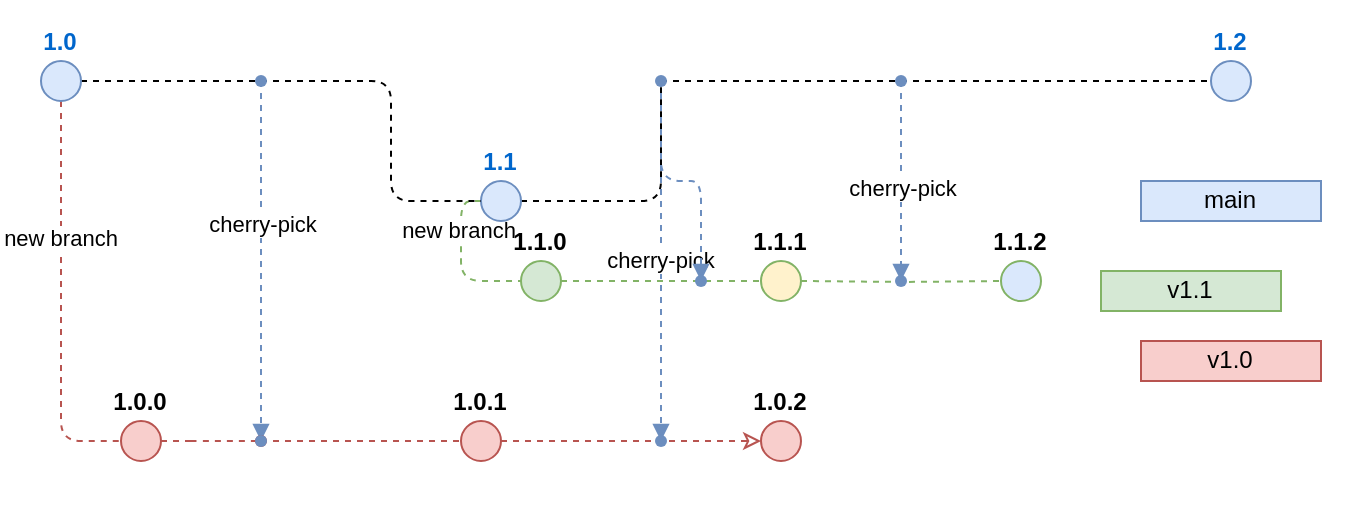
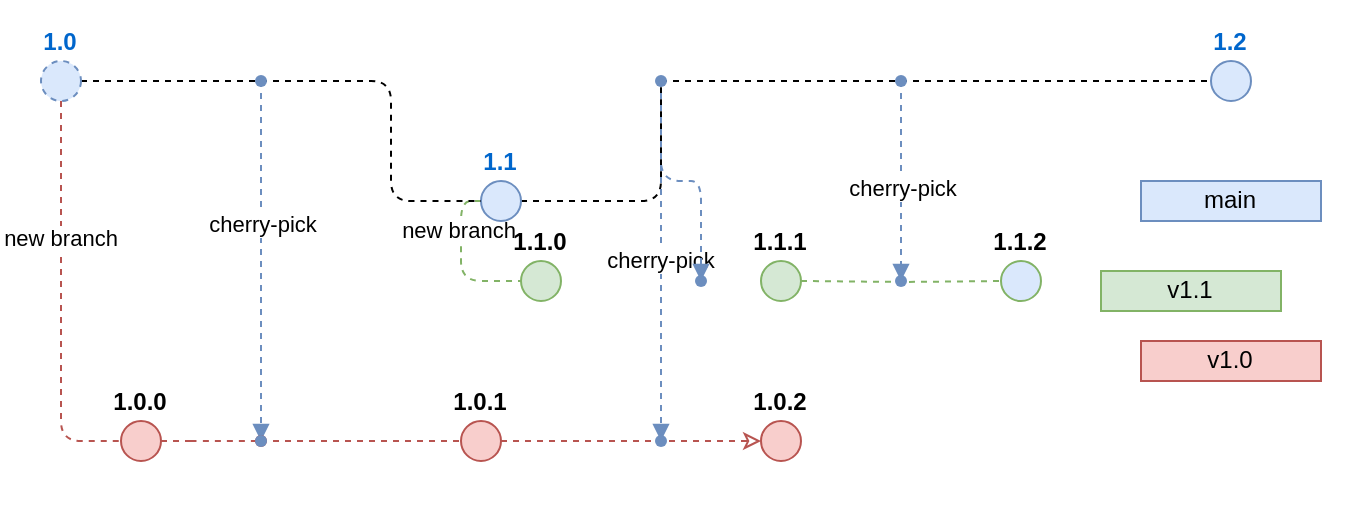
(61, 81) -> (61, 81)
(609, 281) -> none
(781, 281) -> (781, 281)
